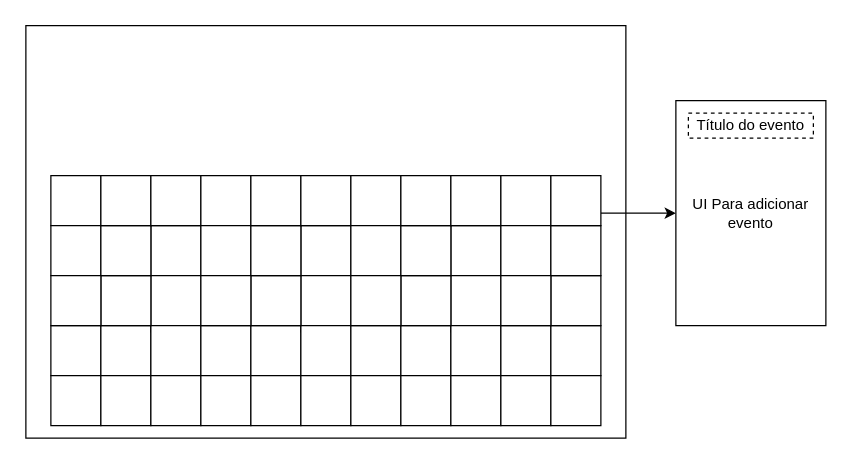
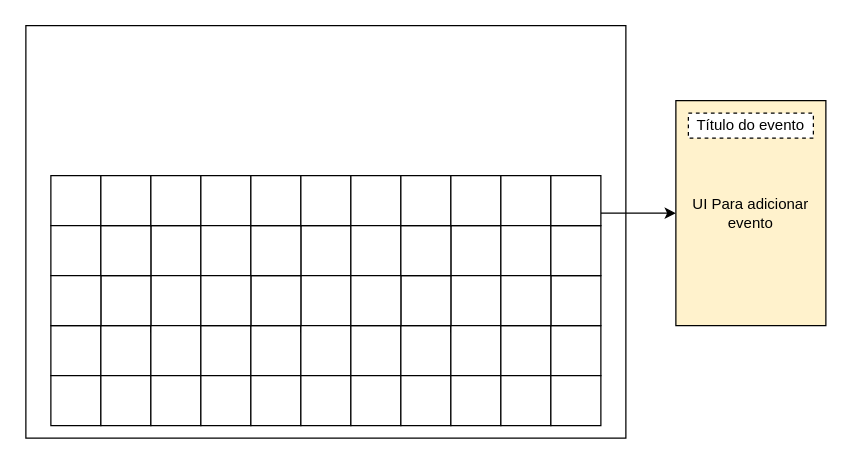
(751, 213) -> (751, 213)
